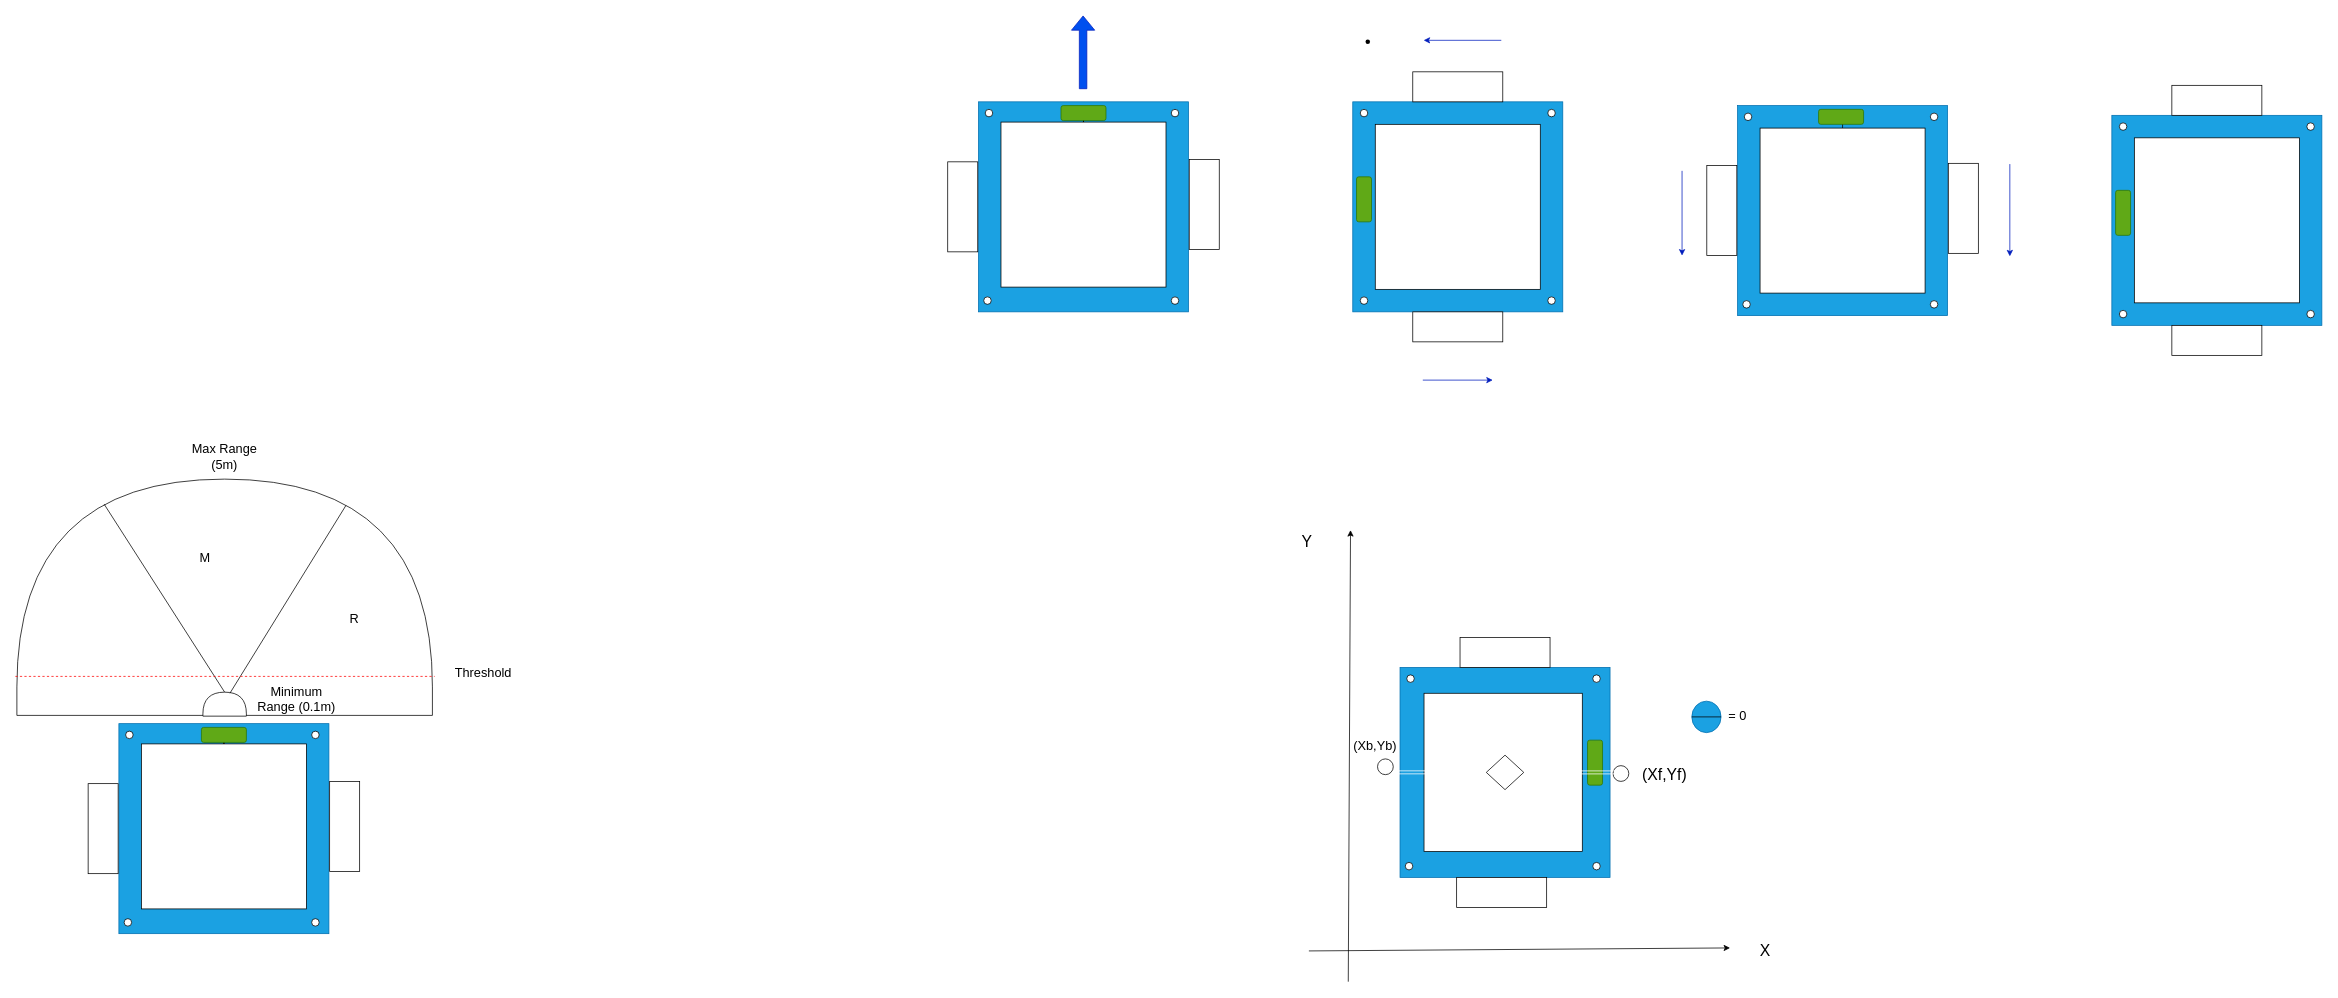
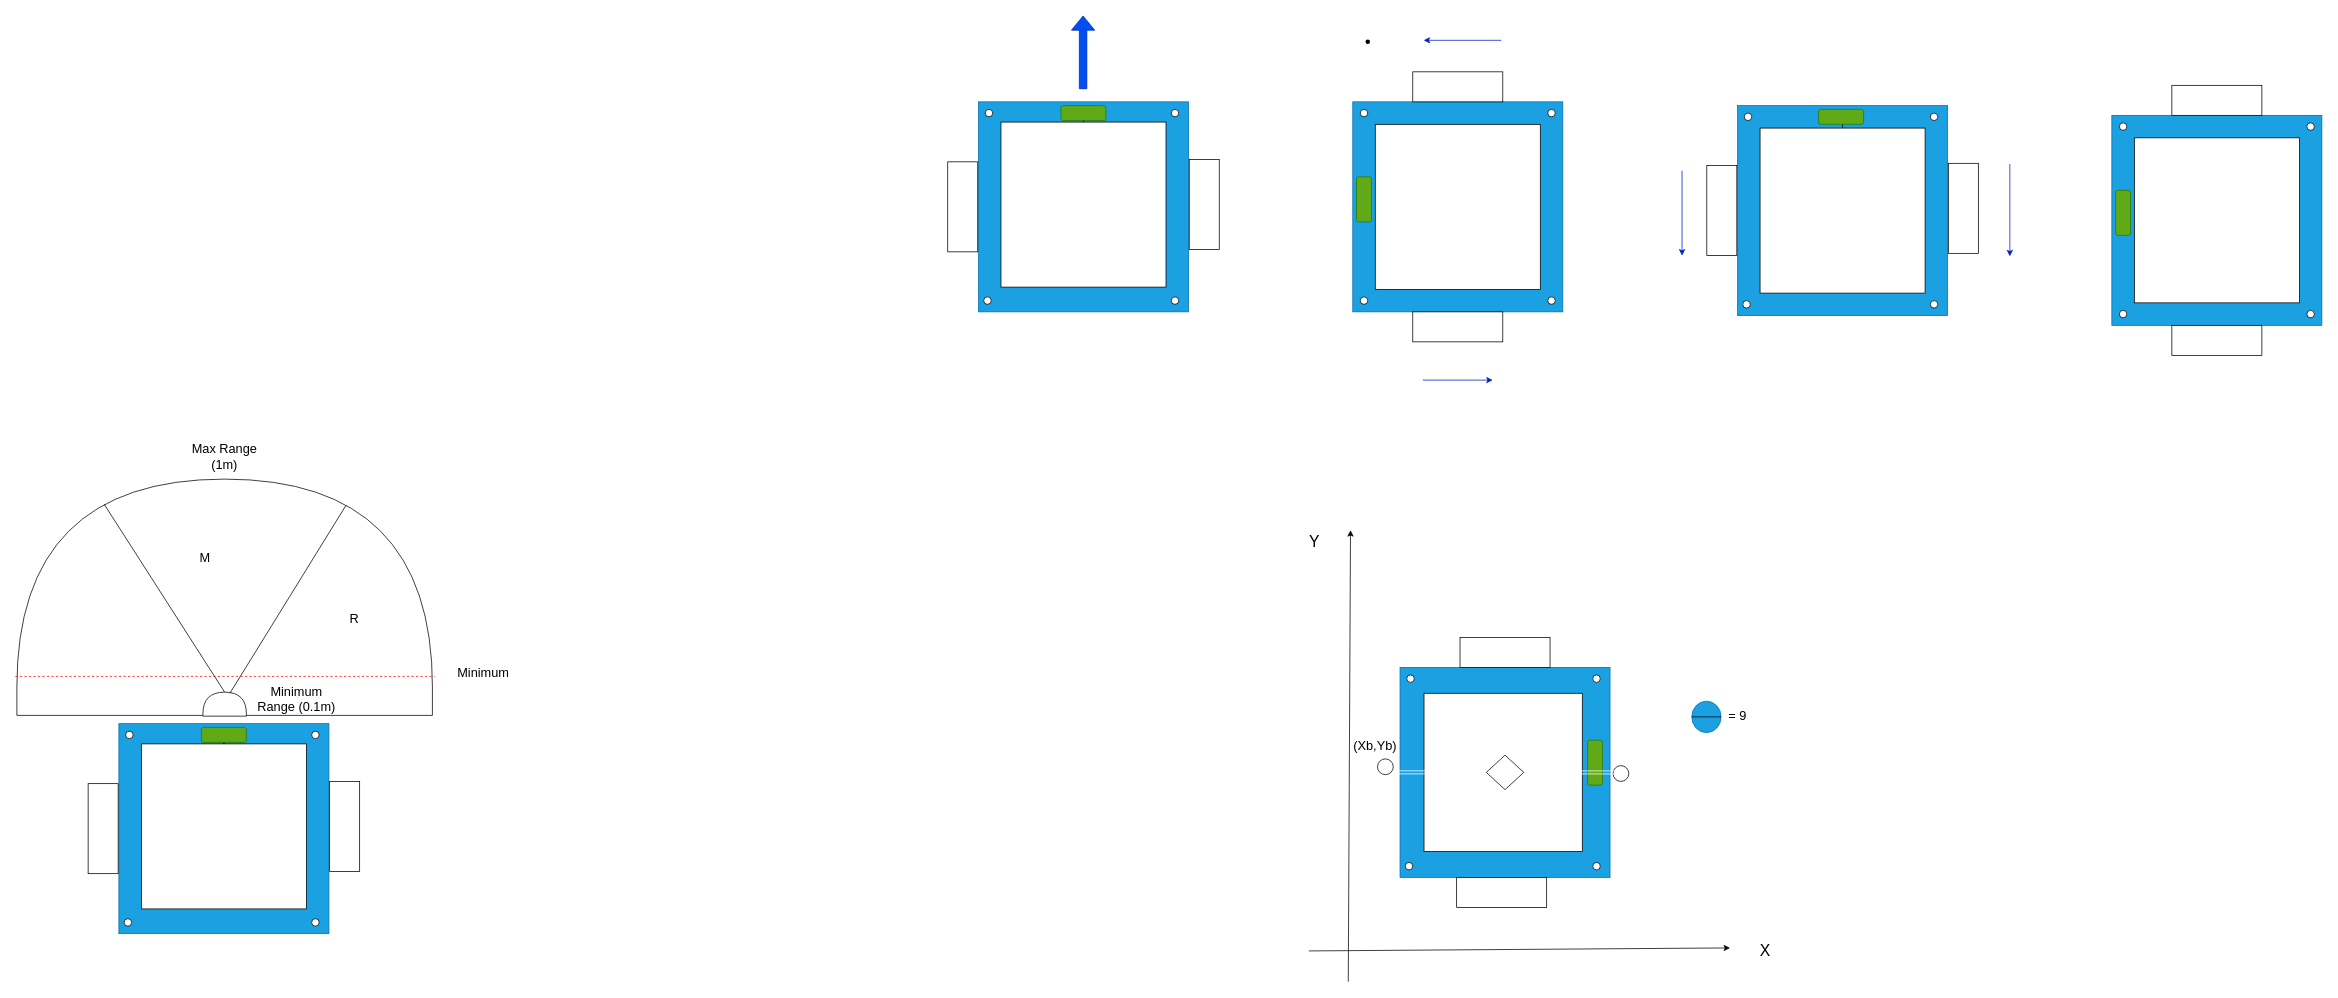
(225, 457) -> (225, 457)
(1307, 541) -> (1314, 541)
(483, 673) -> (483, 673)
(1737, 717) -> (1737, 717)
(1665, 773) -> none
